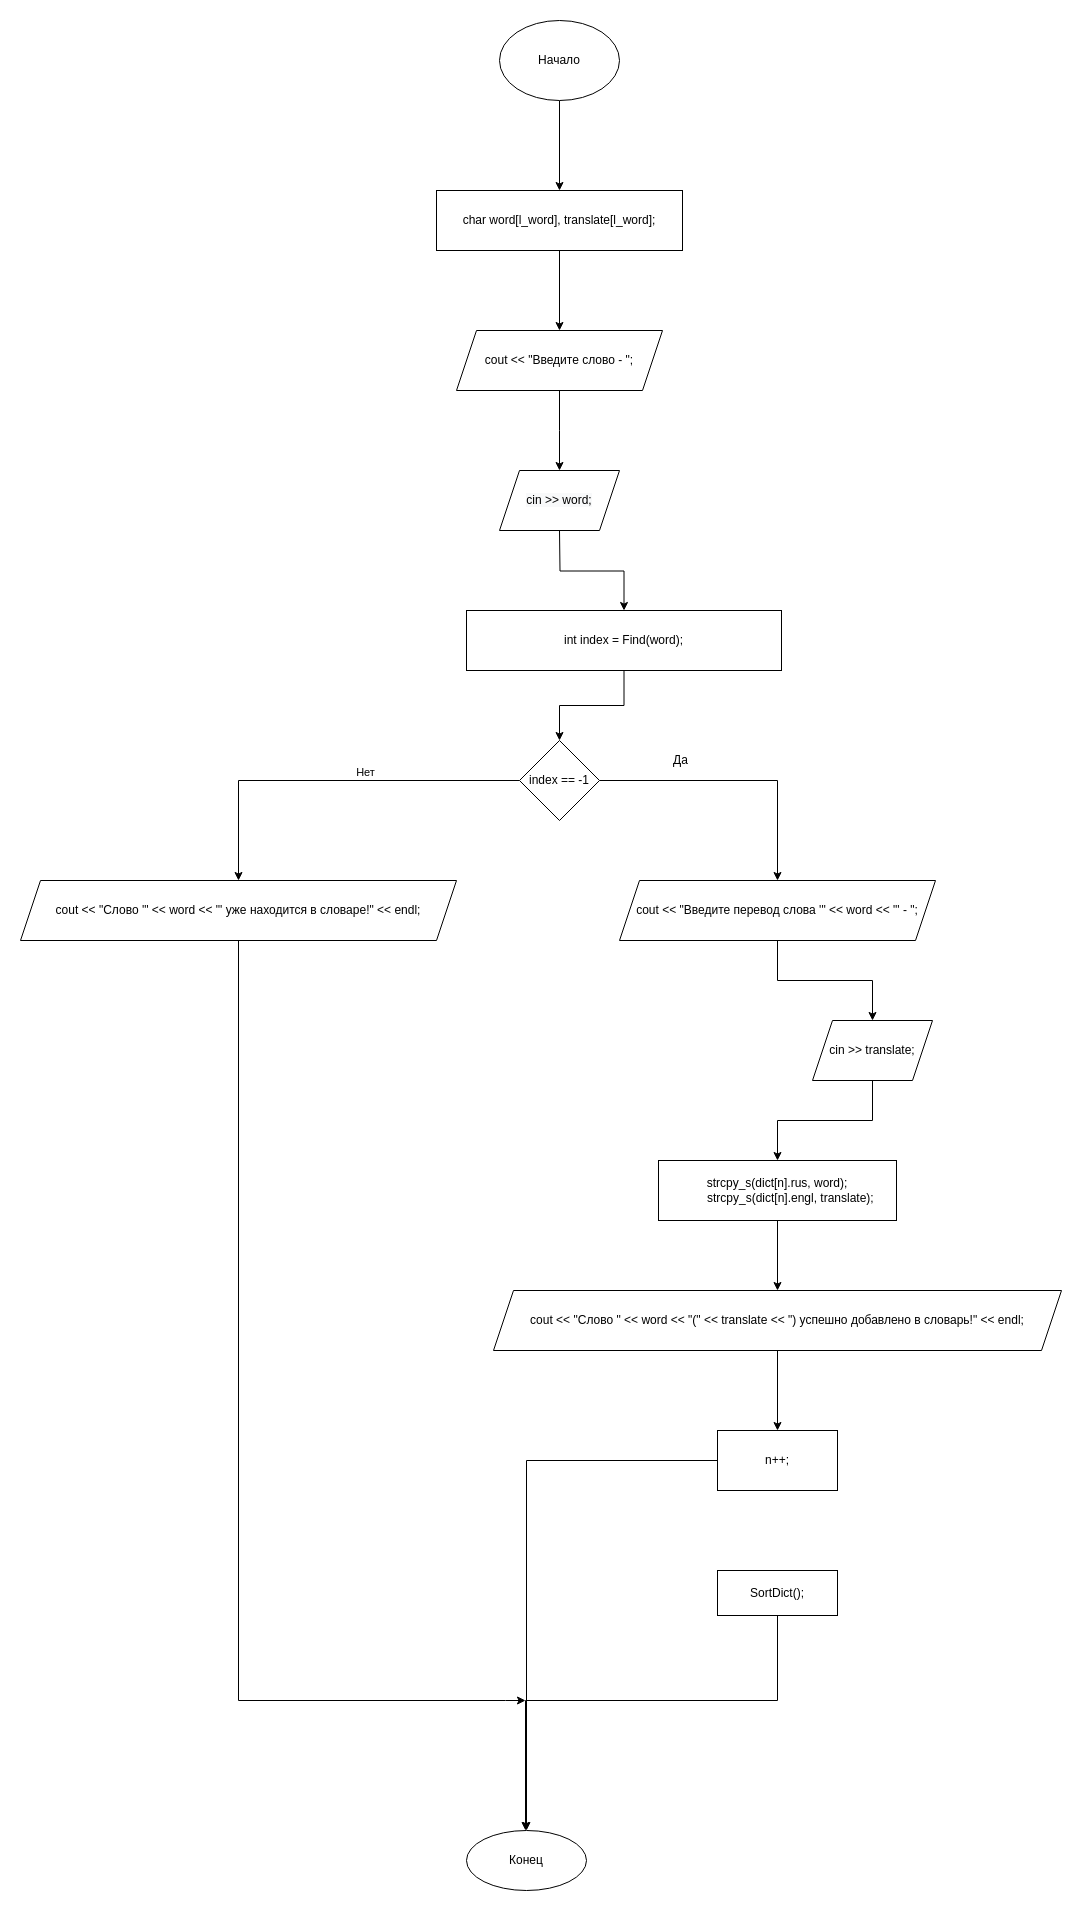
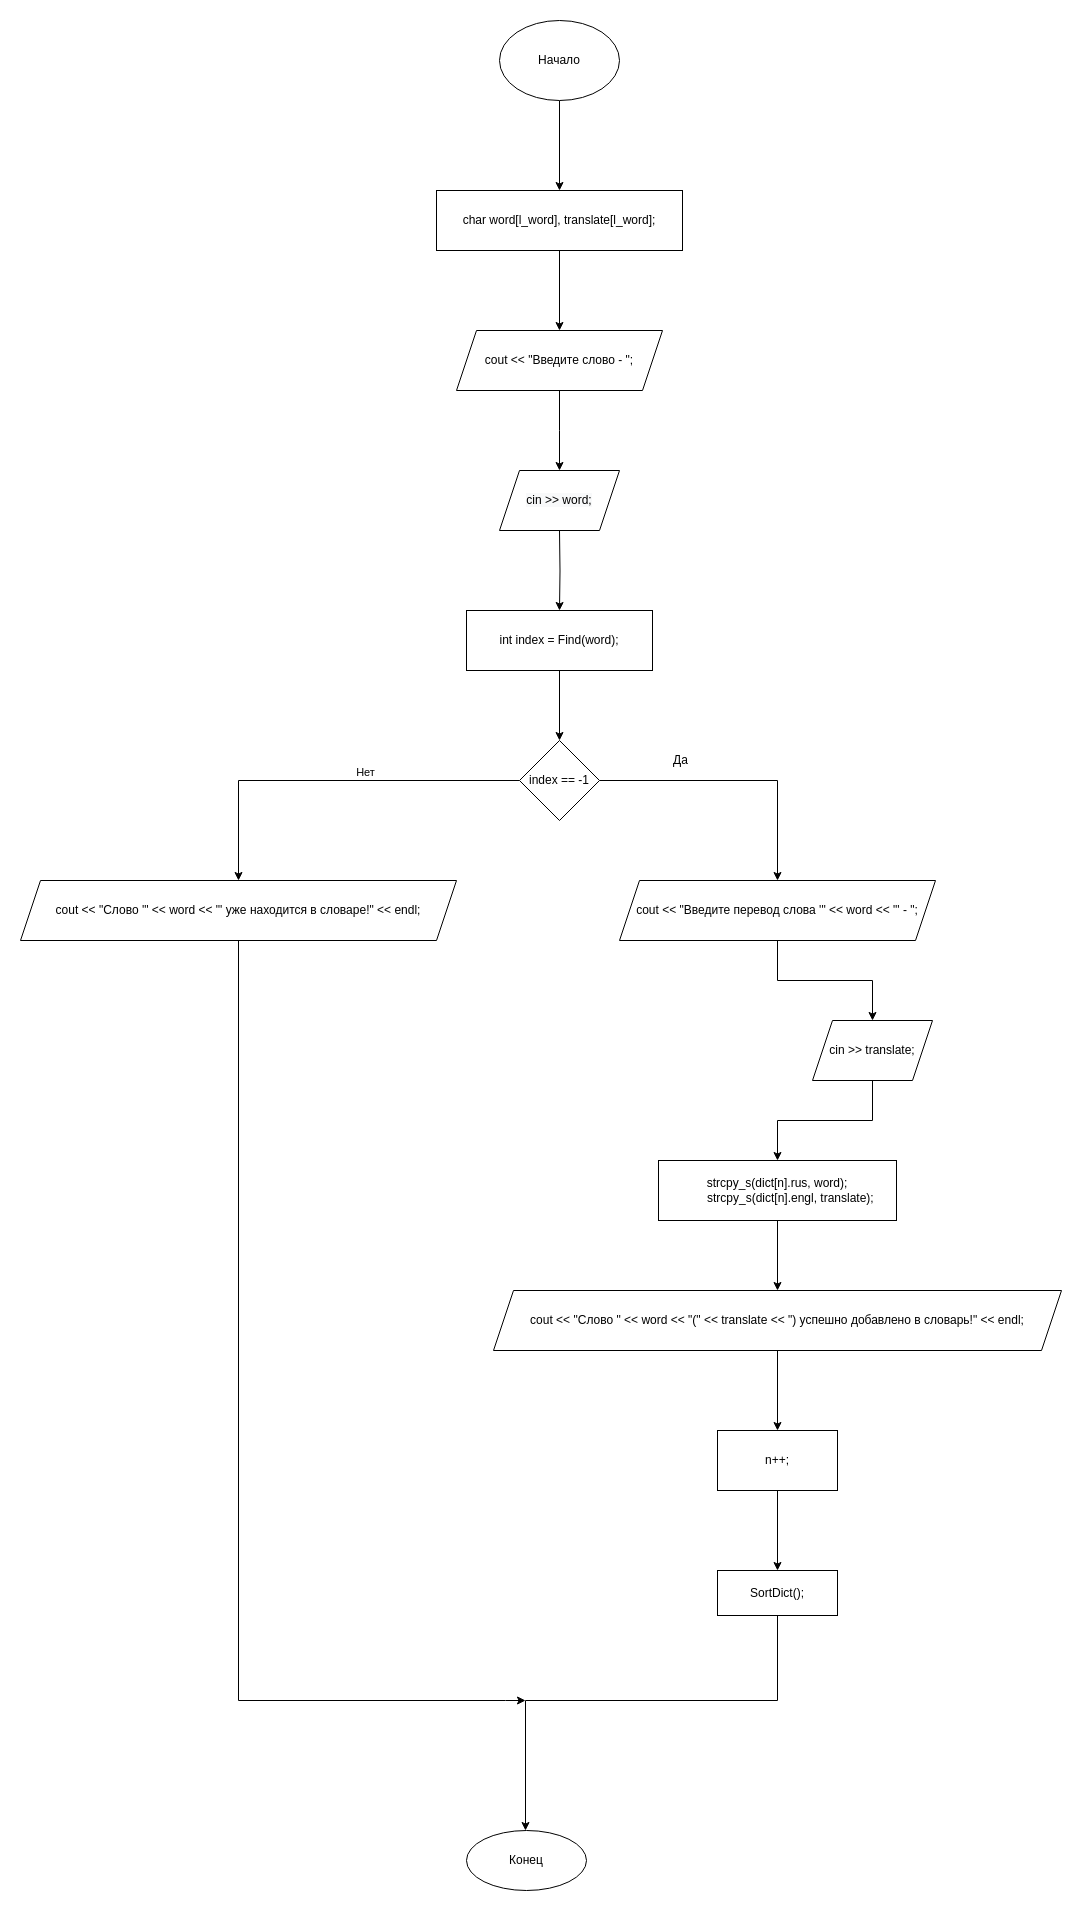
(624, 641) -> (560, 641)
(527, 1484) -> (778, 1527)
